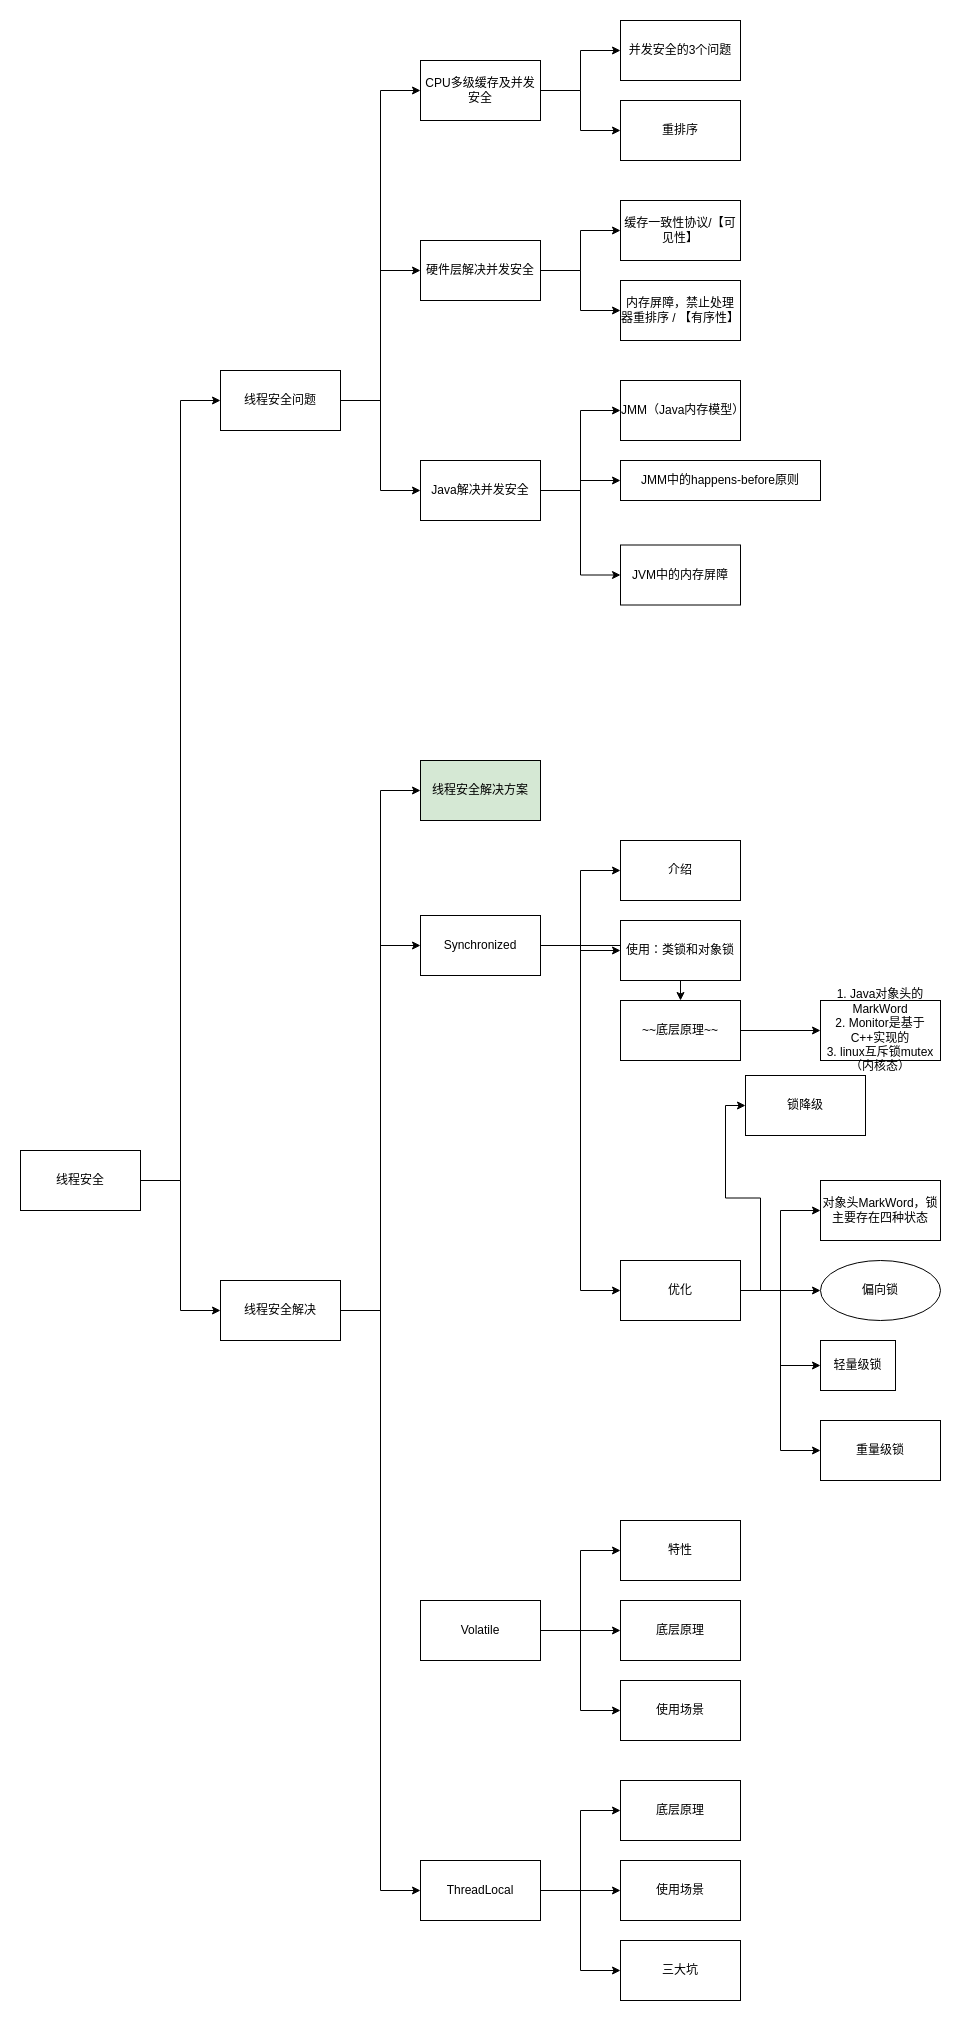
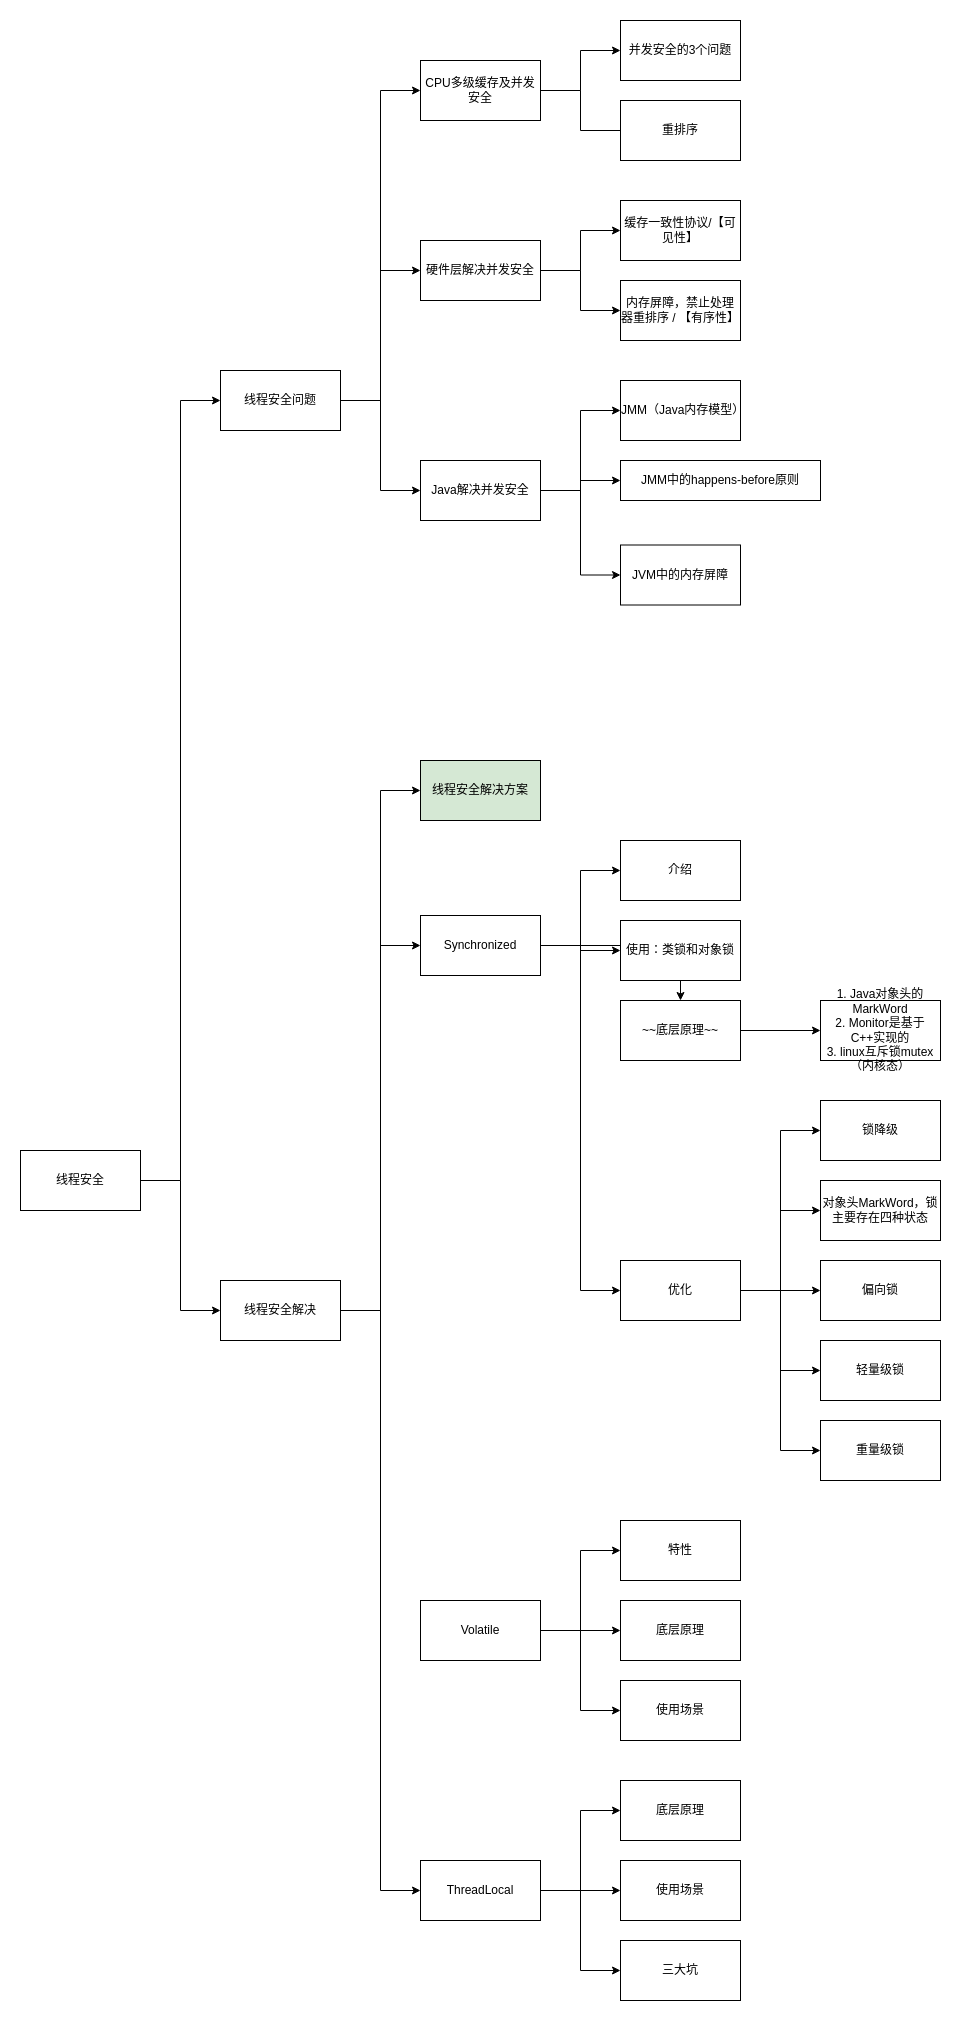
(612, 131) -> (615, 131)
(806, 1106) -> (881, 1131)
(881, 1291) -> (881, 1291)
(858, 1366) -> (881, 1371)
